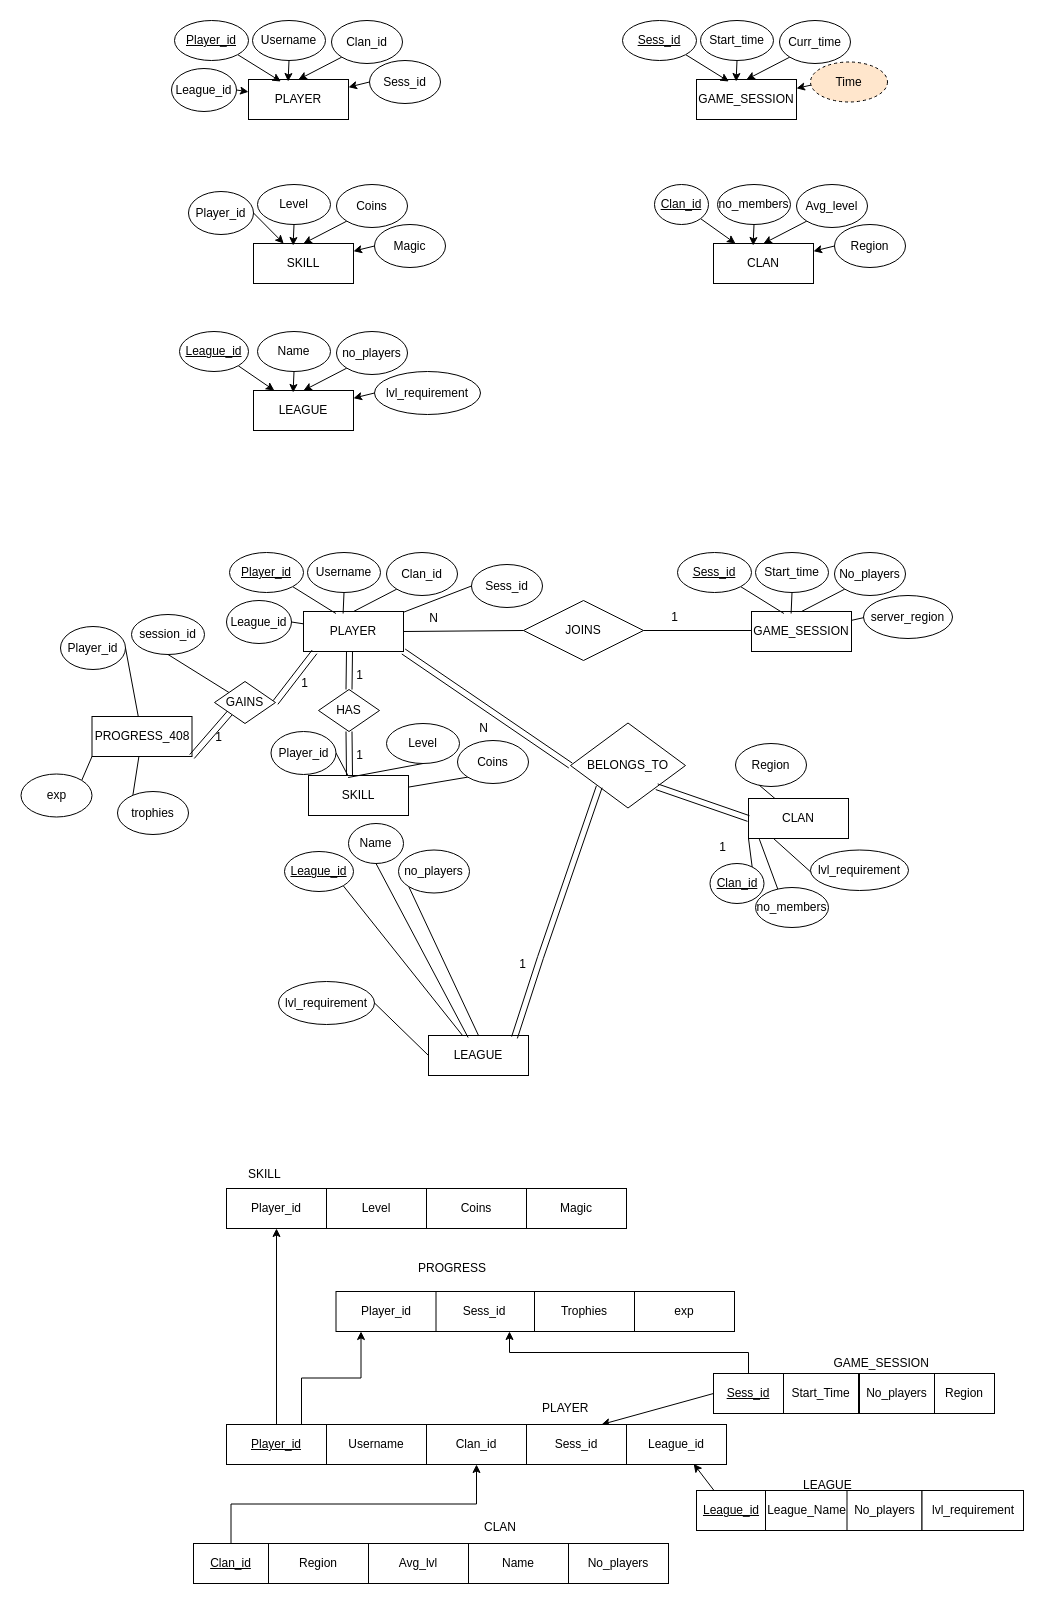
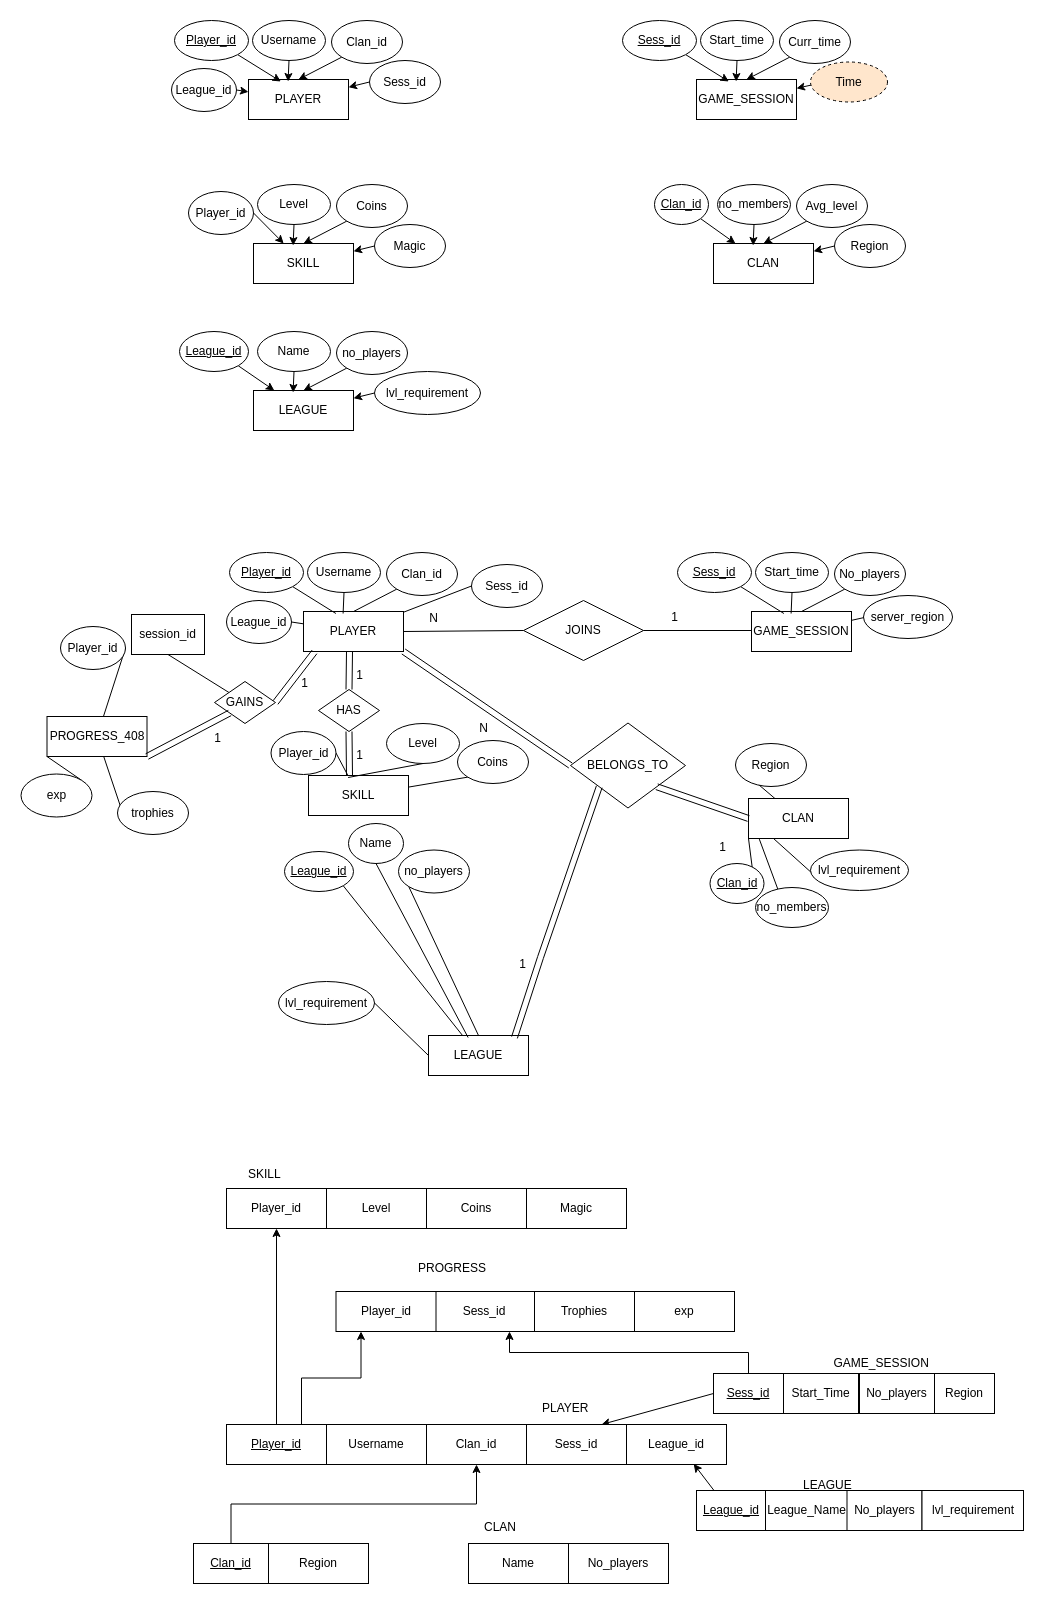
(168, 635) -> (168, 635)
(142, 737) -> (97, 737)
(419, 1564) -> none
